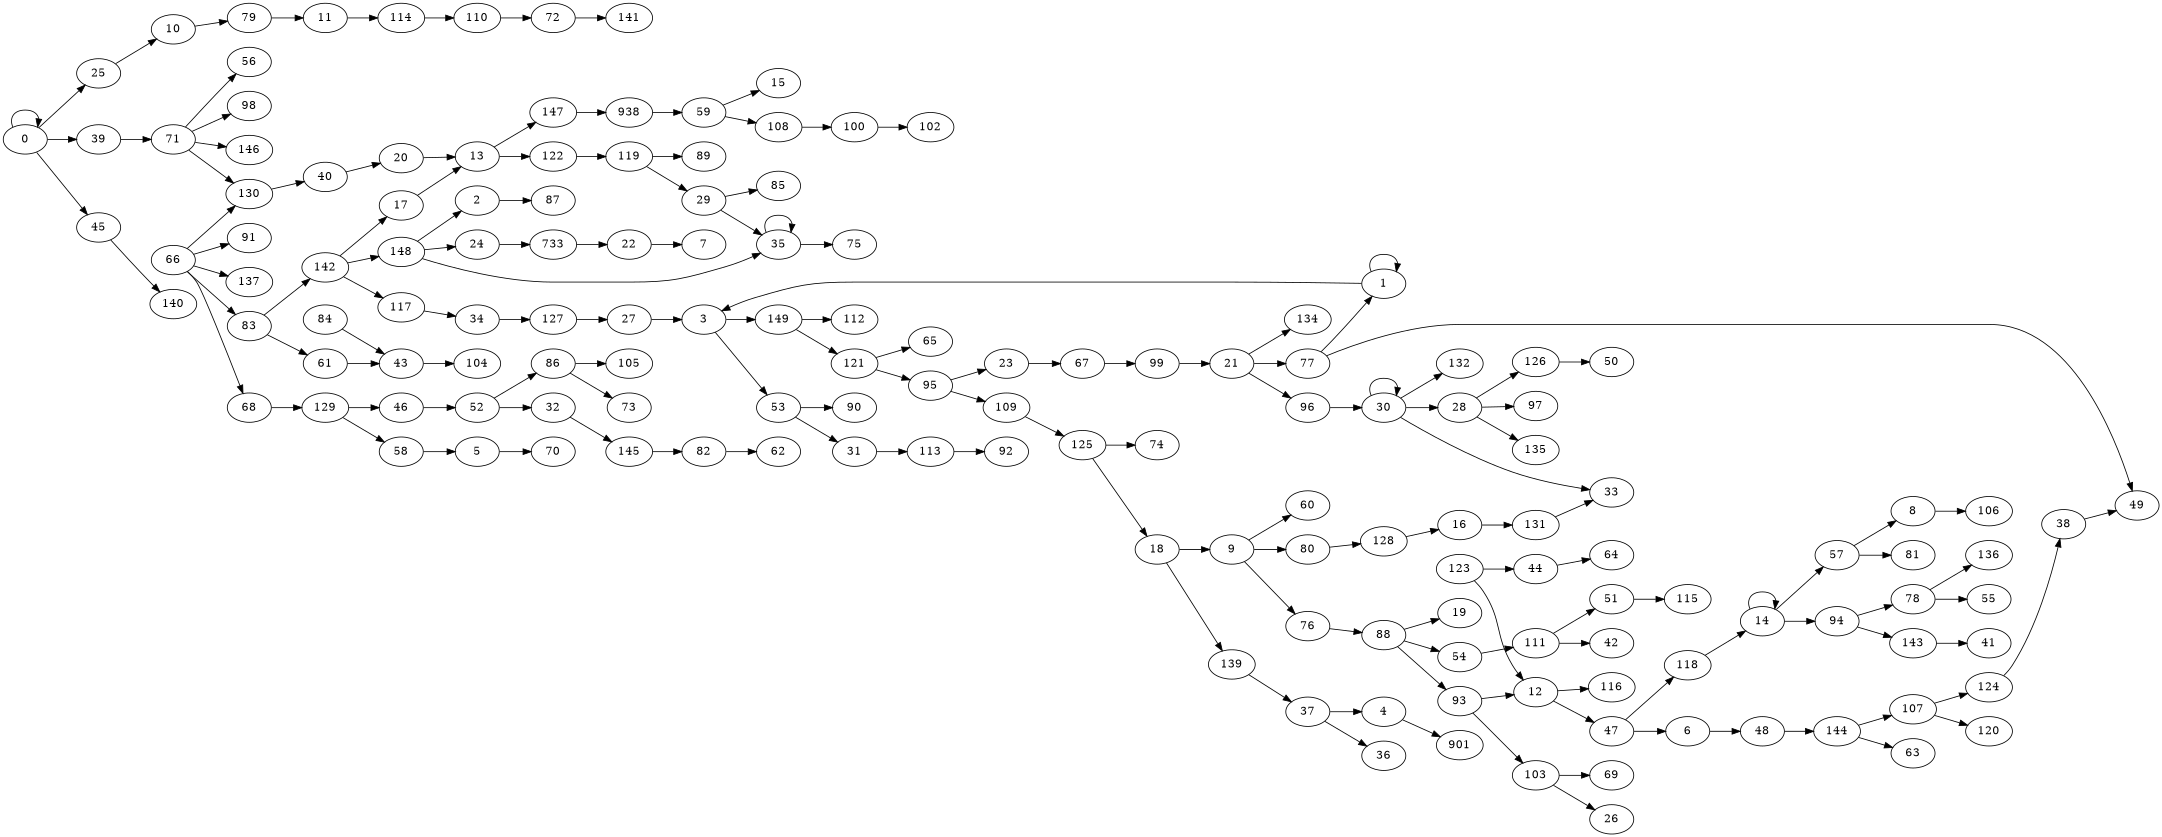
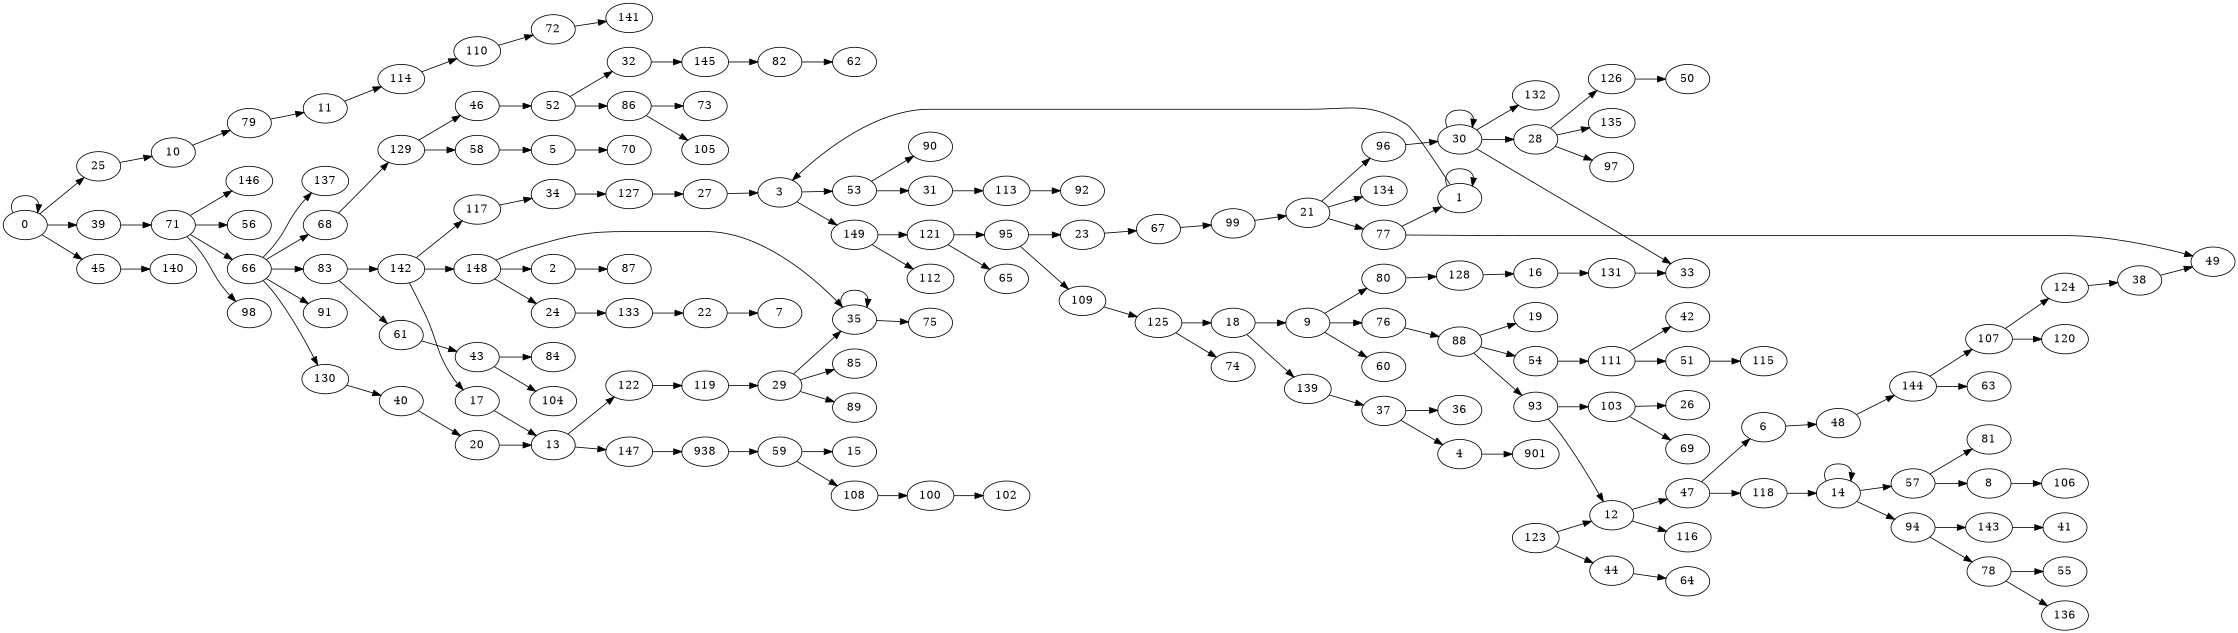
(663, 157) -> (813, 395)
(208, 164) -> (208, 245)
(553, 245) -> (629, 313)
(360, 340) -> (511, 357)
